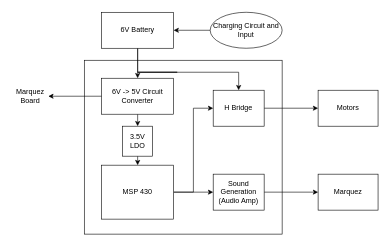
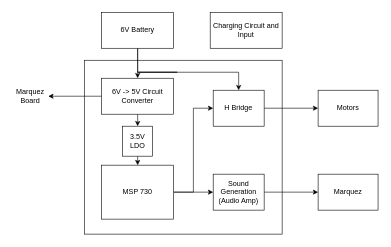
(179, 30) -> none
(246, 30) -> (246, 30)
(138, 192) -> (138, 192)
